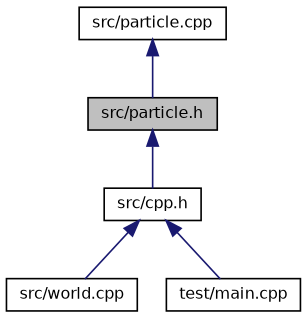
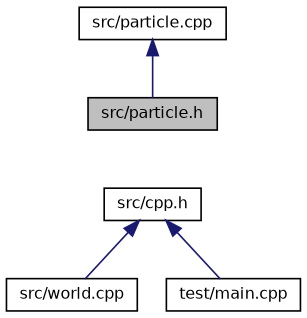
(153, 168) -> none
